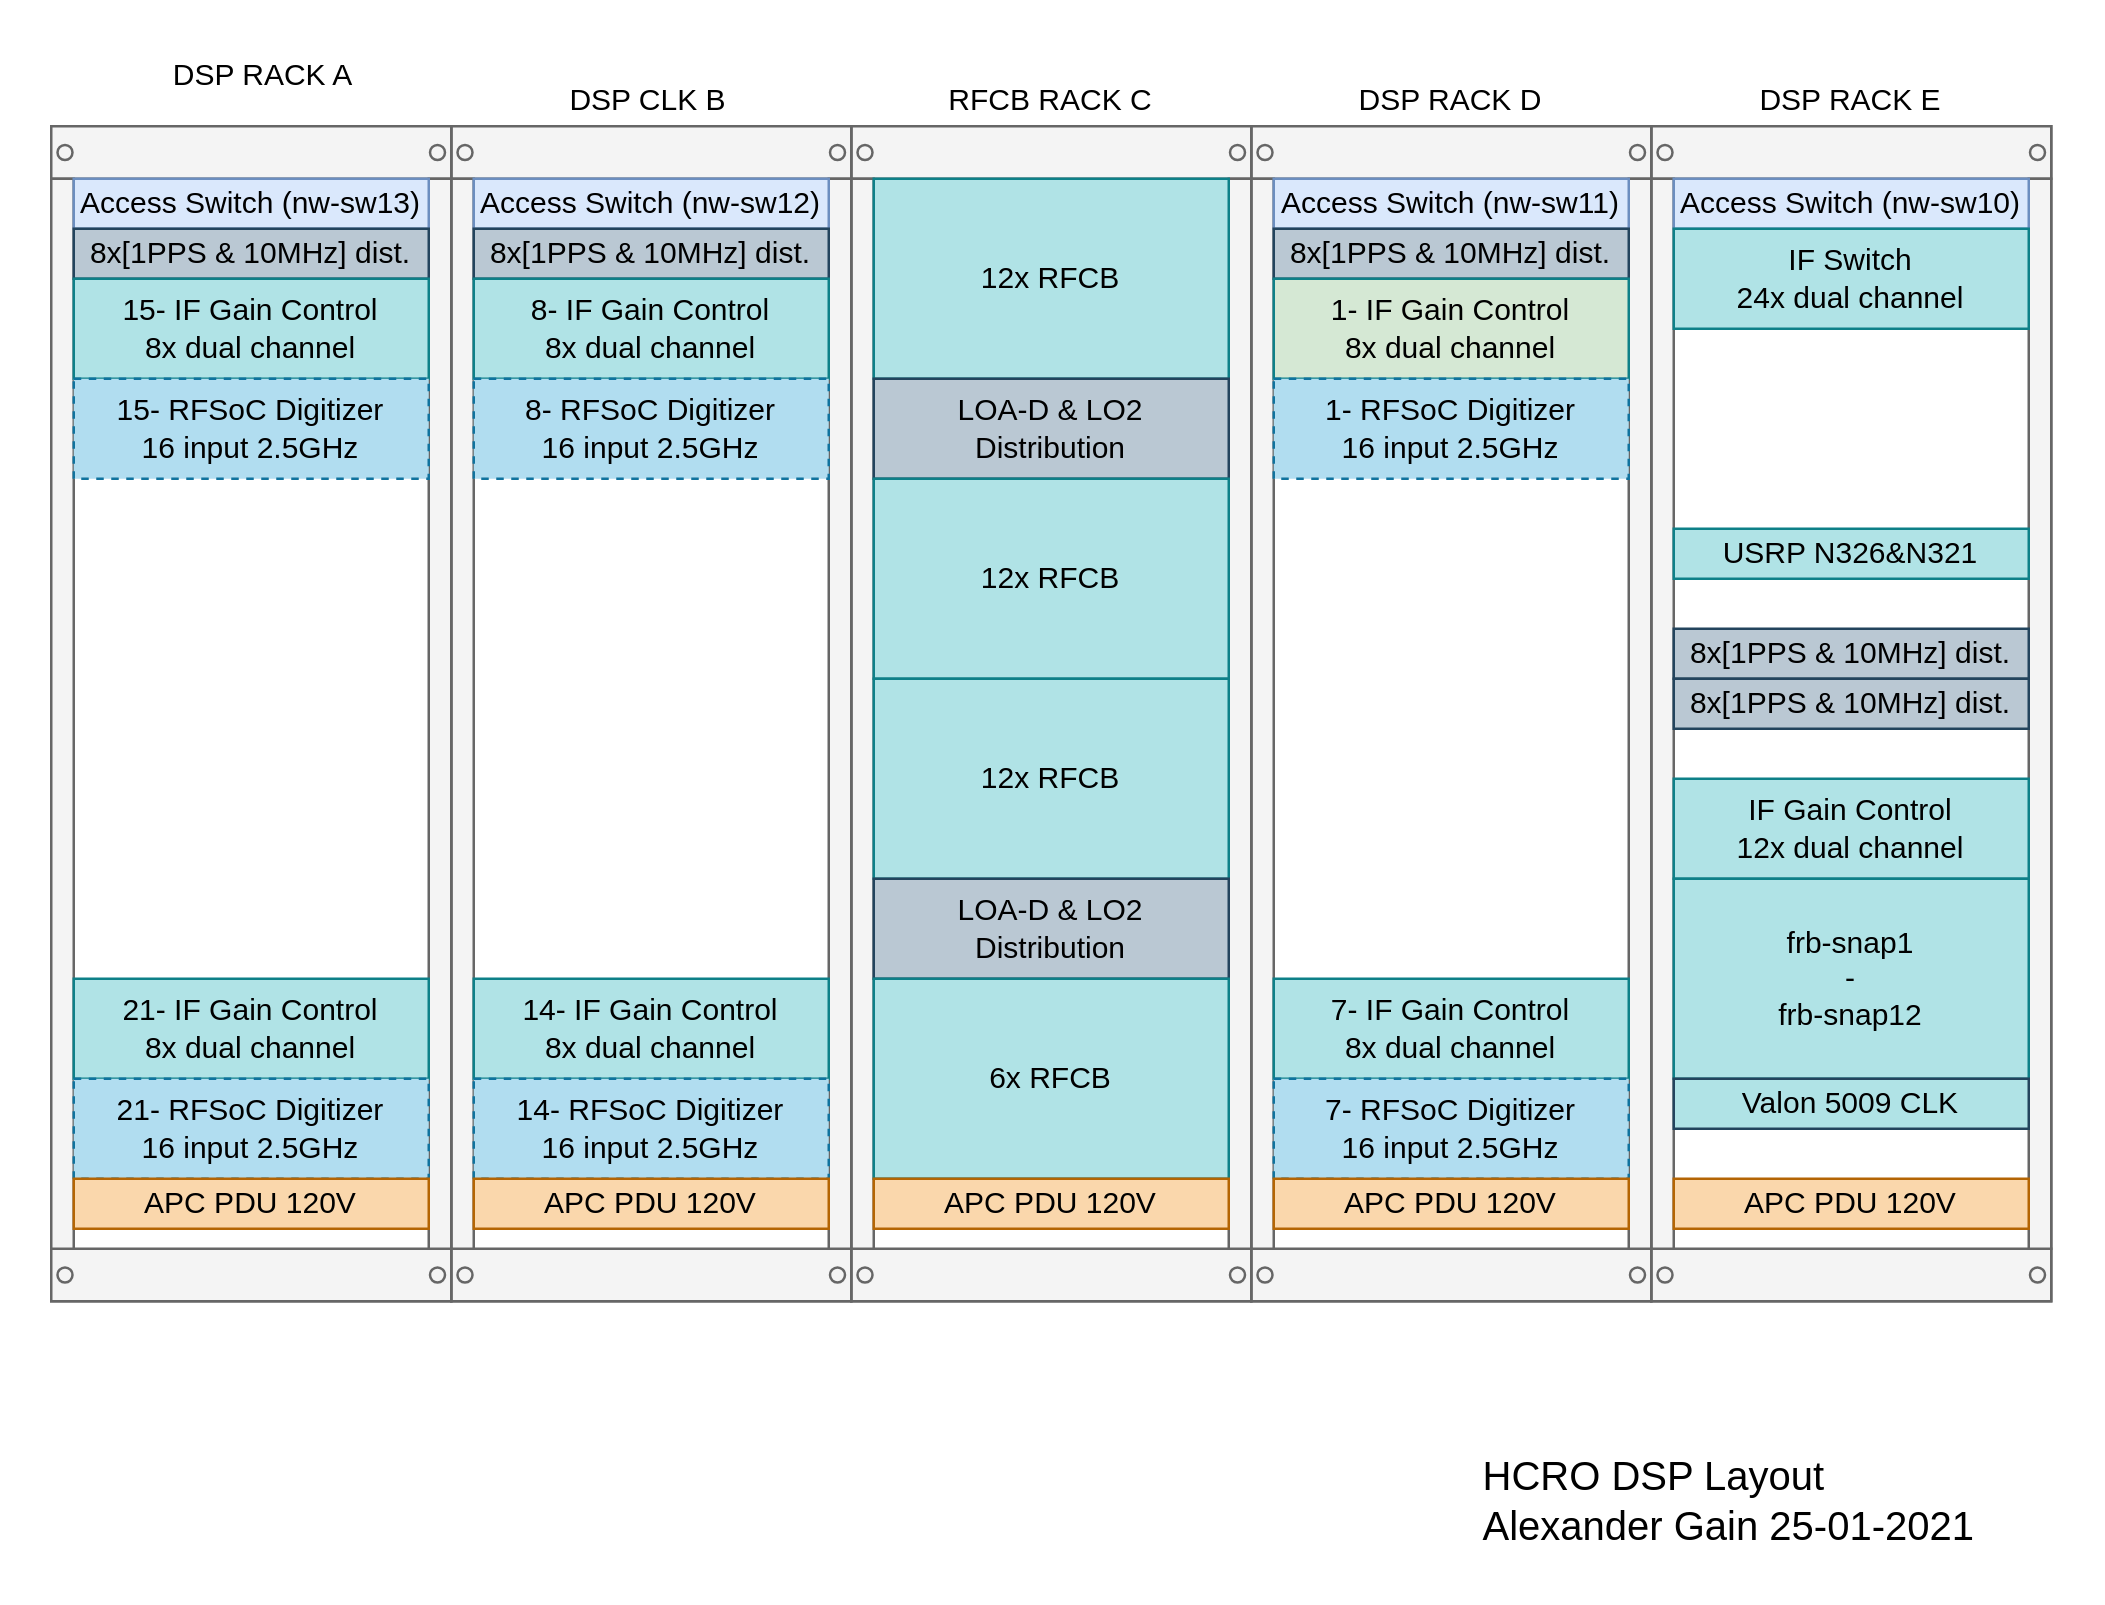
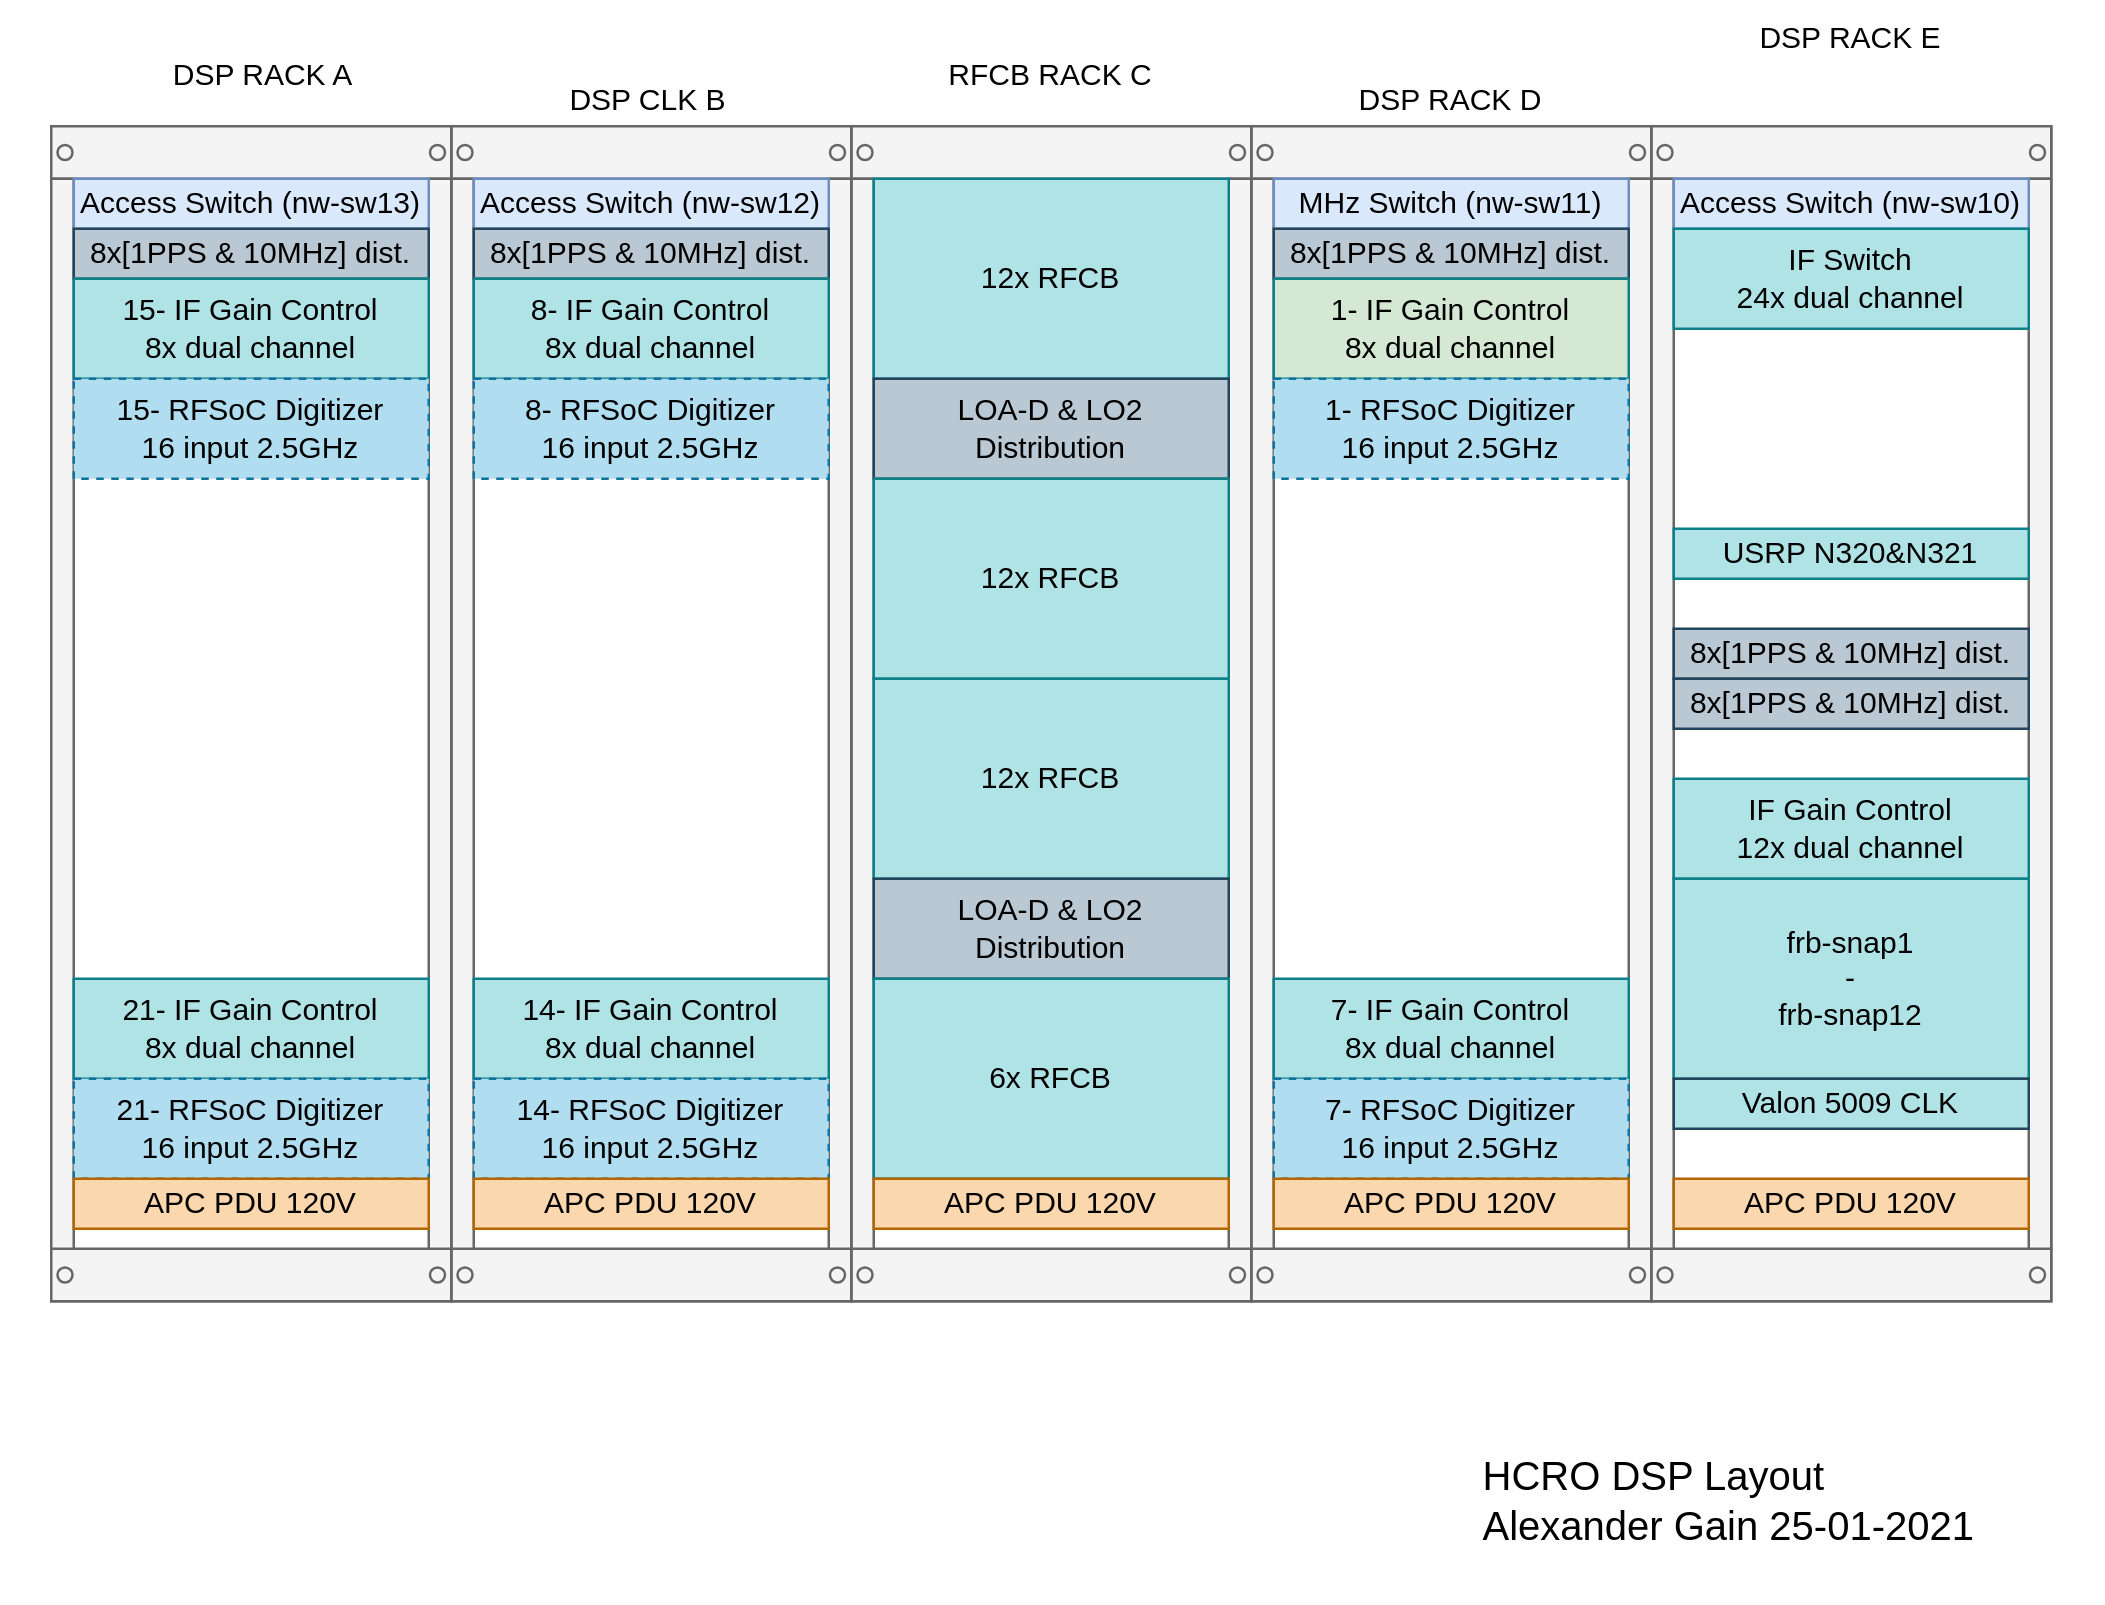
(1051, 101) -> (1051, 76)
(1851, 101) -> (1851, 39)
(1451, 204) -> (1451, 204)
(1851, 554) -> (1851, 554)
